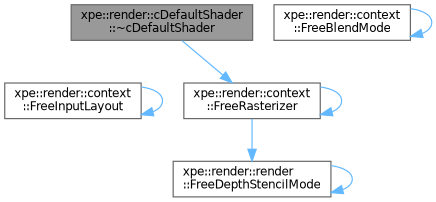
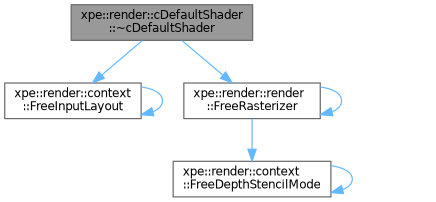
(342, 23) -> none
none -> (122, 58)
(252, 101) -> (252, 101)
(252, 179) -> (252, 179)
